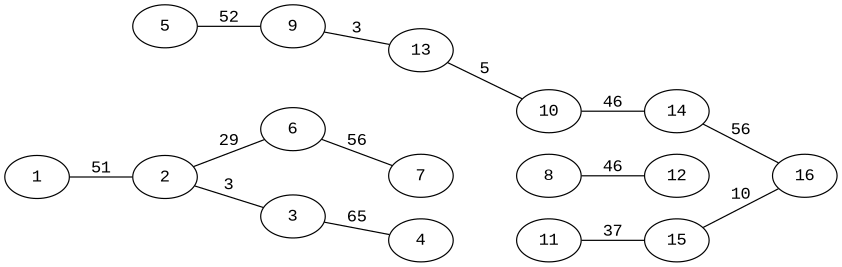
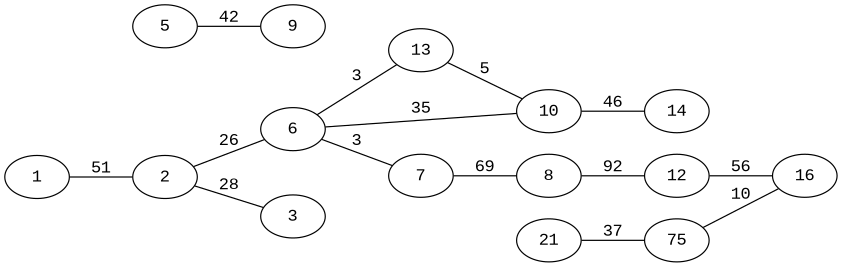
(229, 17) -> (229, 17)
(357, 38) -> (357, 90)
none -> (421, 120)
(229, 141) -> (229, 141)
(357, 141) -> (357, 141)
(741, 144) -> (741, 176)
(613, 167) -> (613, 167)
none -> (485, 176)
(229, 185) -> (229, 185)
(421, 240) -> none
(549, 240) -> (549, 240)
(677, 240) -> (677, 240)
